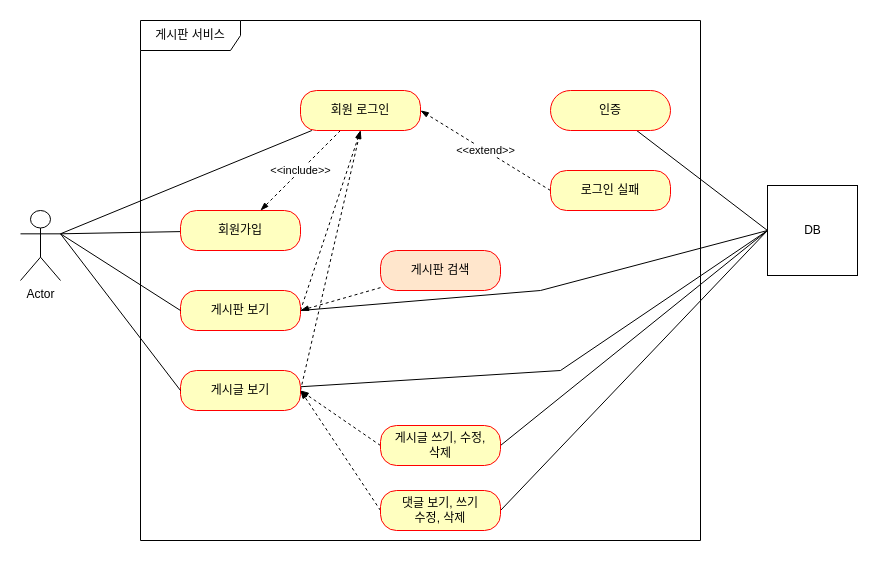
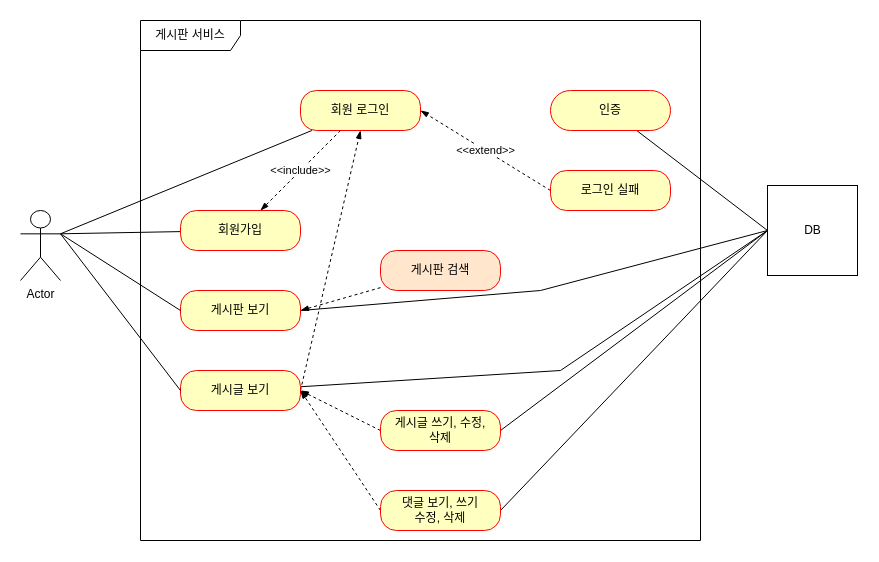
(327, 230) -> none
(441, 446) -> (441, 431)
